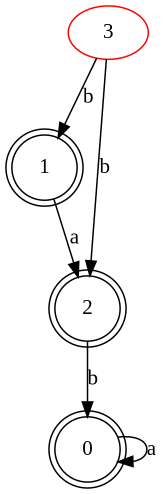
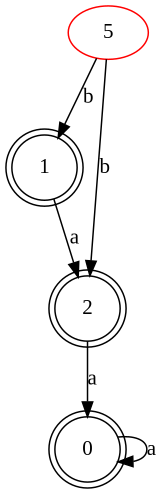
(108, 33) -> (108, 33)
(93, 379) -> (93, 379)
